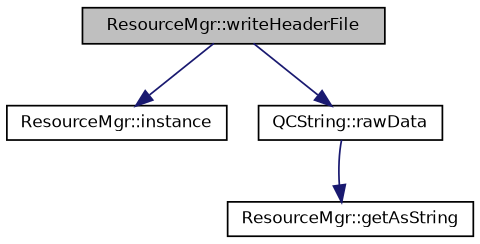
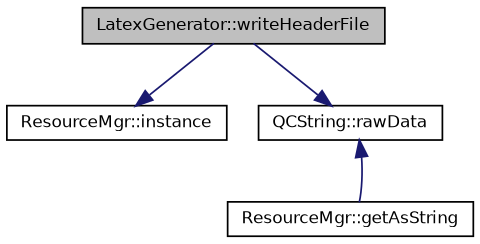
(234, 26) -> (234, 26)
(339, 162) -> (362, 180)
